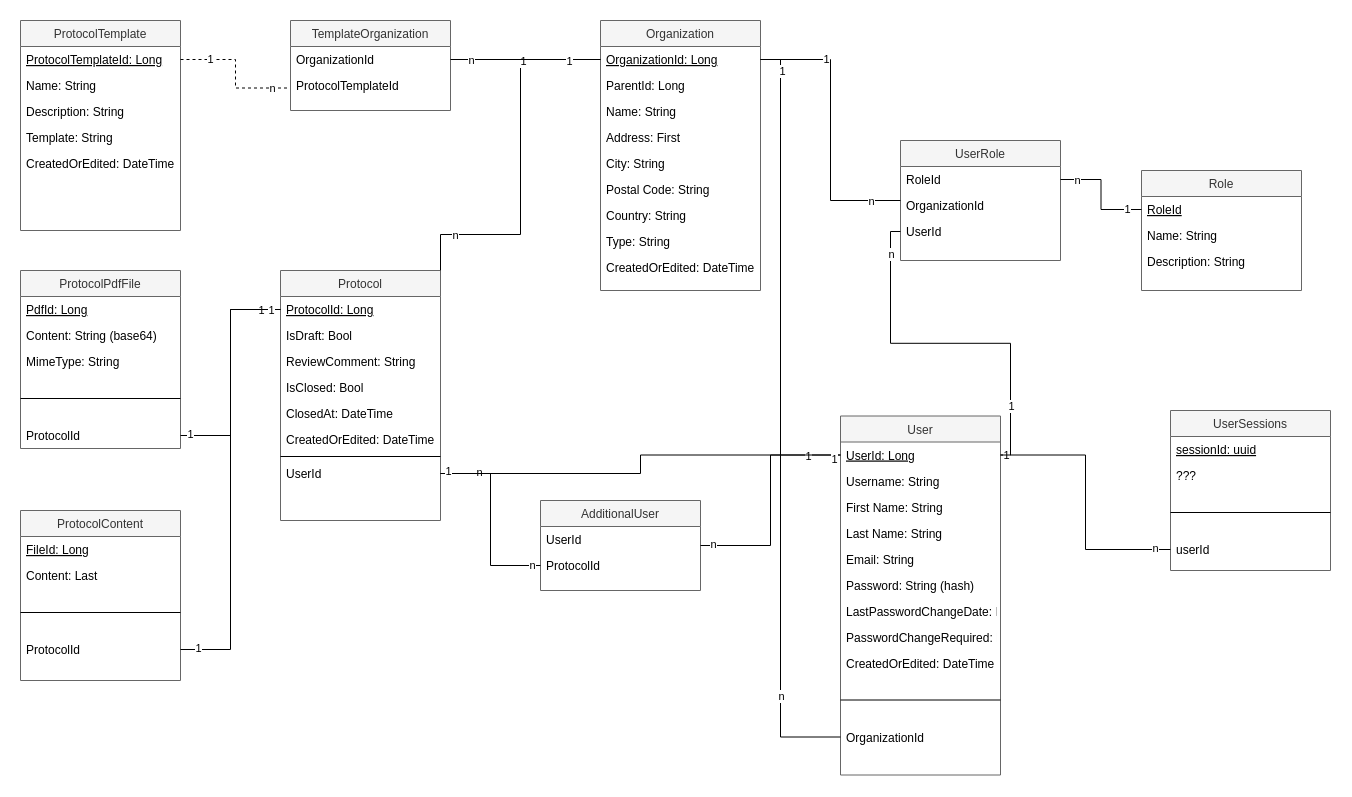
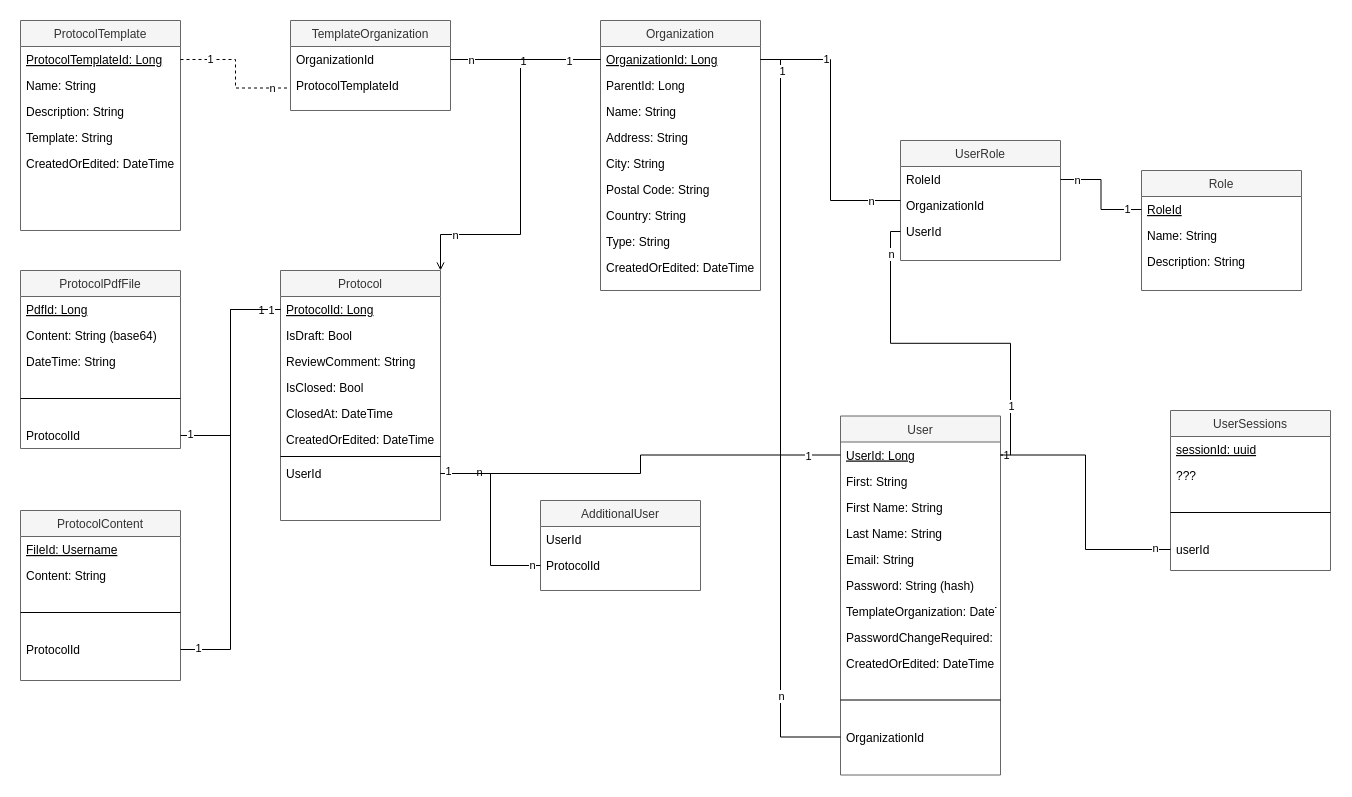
(648, 138) -> (652, 138)
(441, 265) -> (441, 265)
(74, 362) -> (74, 362)
(895, 482) -> (883, 482)
(771, 536) -> none
(60, 550) -> (74, 550)
(67, 576) -> (72, 576)
(949, 612) -> (937, 612)
